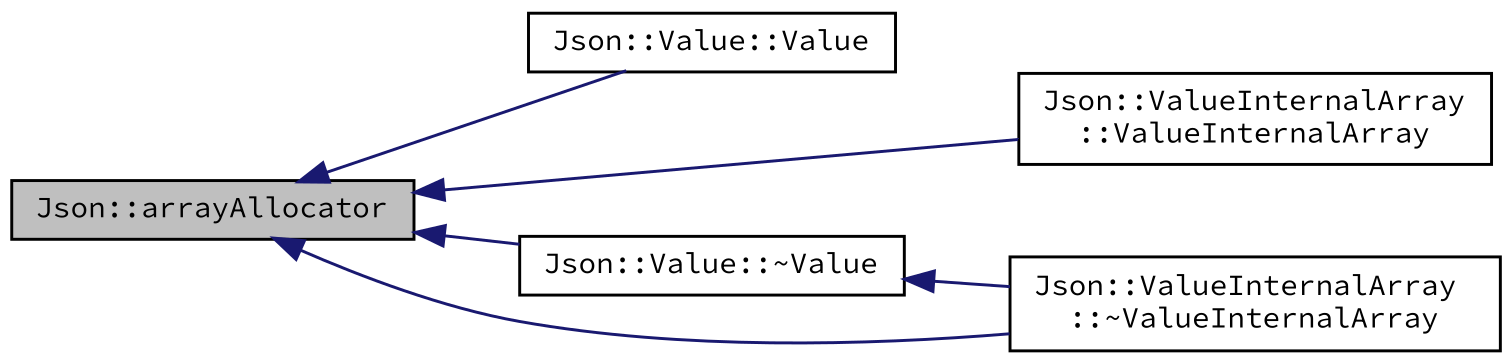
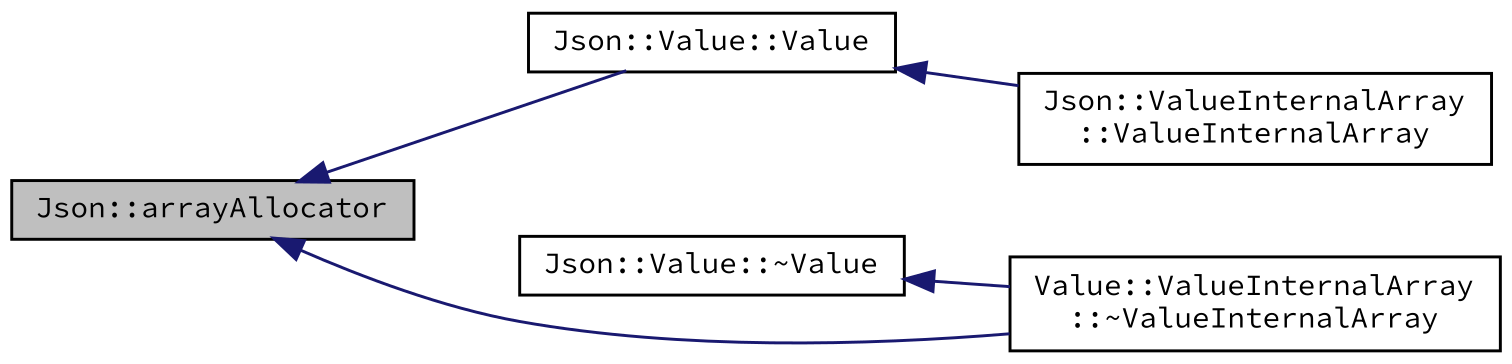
(731, 165) -> (972, 79)
(482, 240) -> none
(1255, 304) -> (1255, 304)
